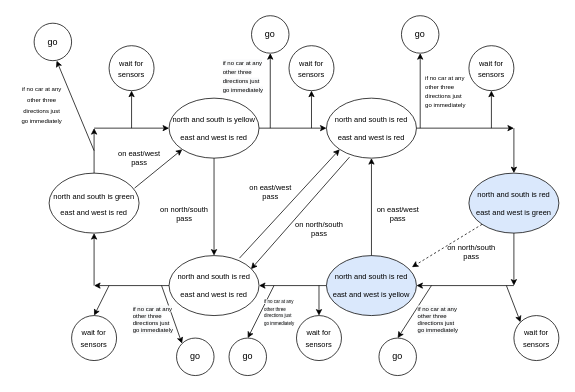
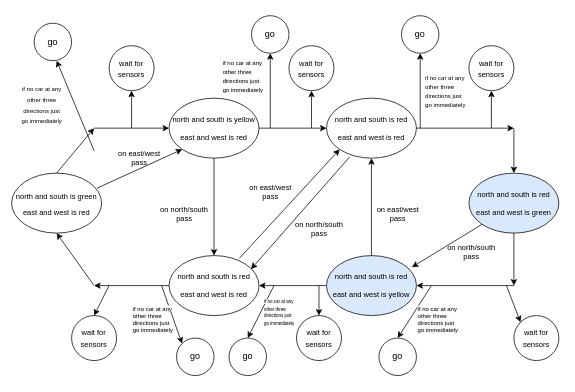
(94, 203) -> (57, 203)
(449, 245) -> (449, 245)
